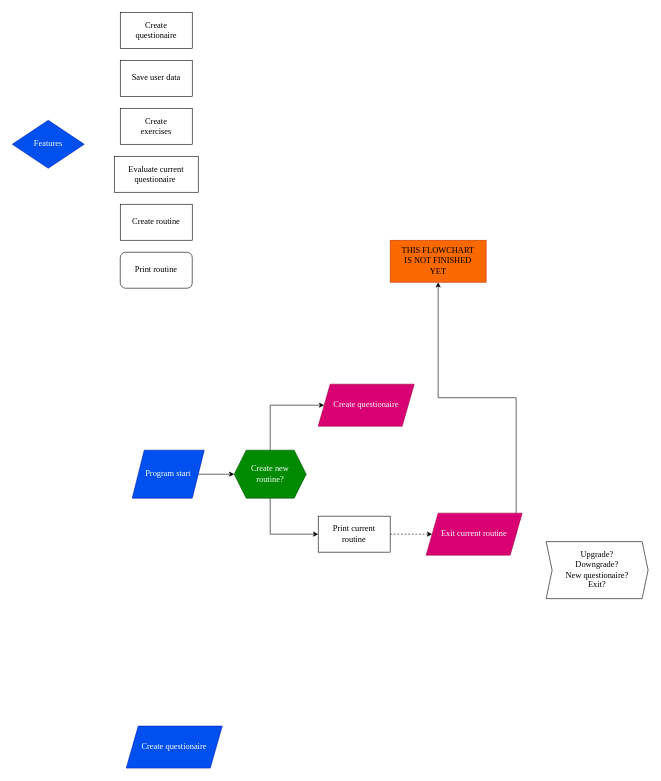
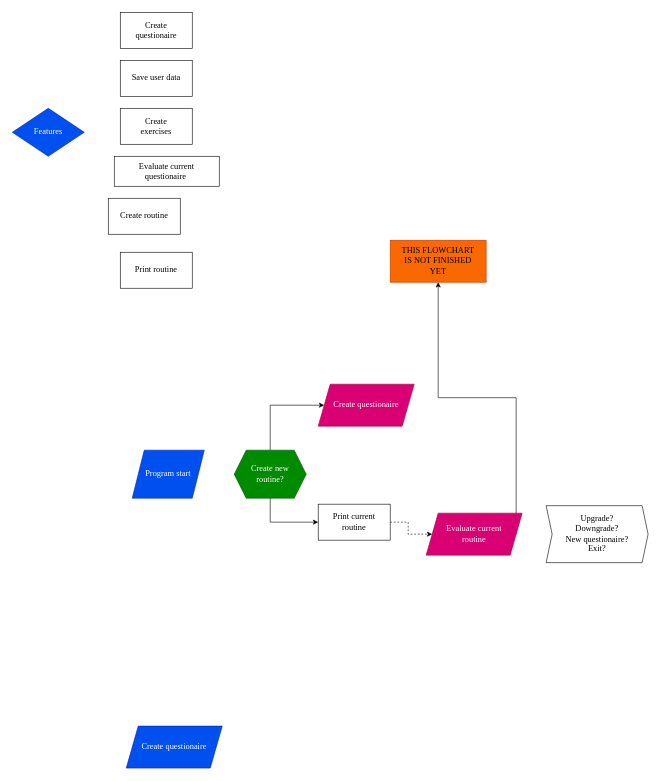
(48, 144) -> (48, 132)
(156, 174) -> (167, 171)
(156, 222) -> (144, 216)
(156, 270) -> (156, 270)
(228, 474) -> none
(354, 534) -> (354, 522)
(474, 534) -> (474, 534)
(597, 570) -> (597, 534)
